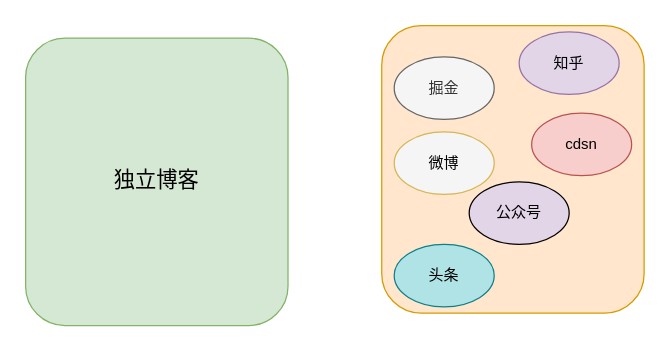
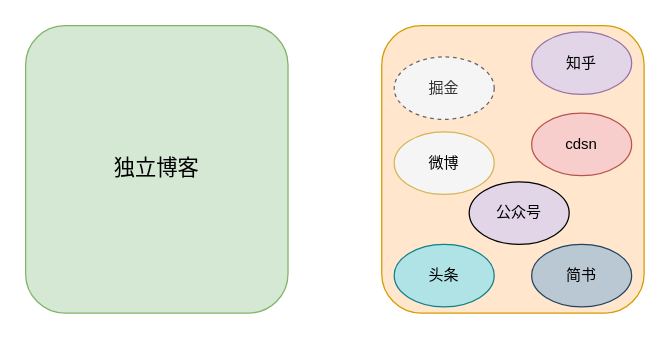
(569, 63) -> (582, 63)
(444, 88) -> (444, 88)
(157, 182) -> (157, 169)
none -> (582, 276)
